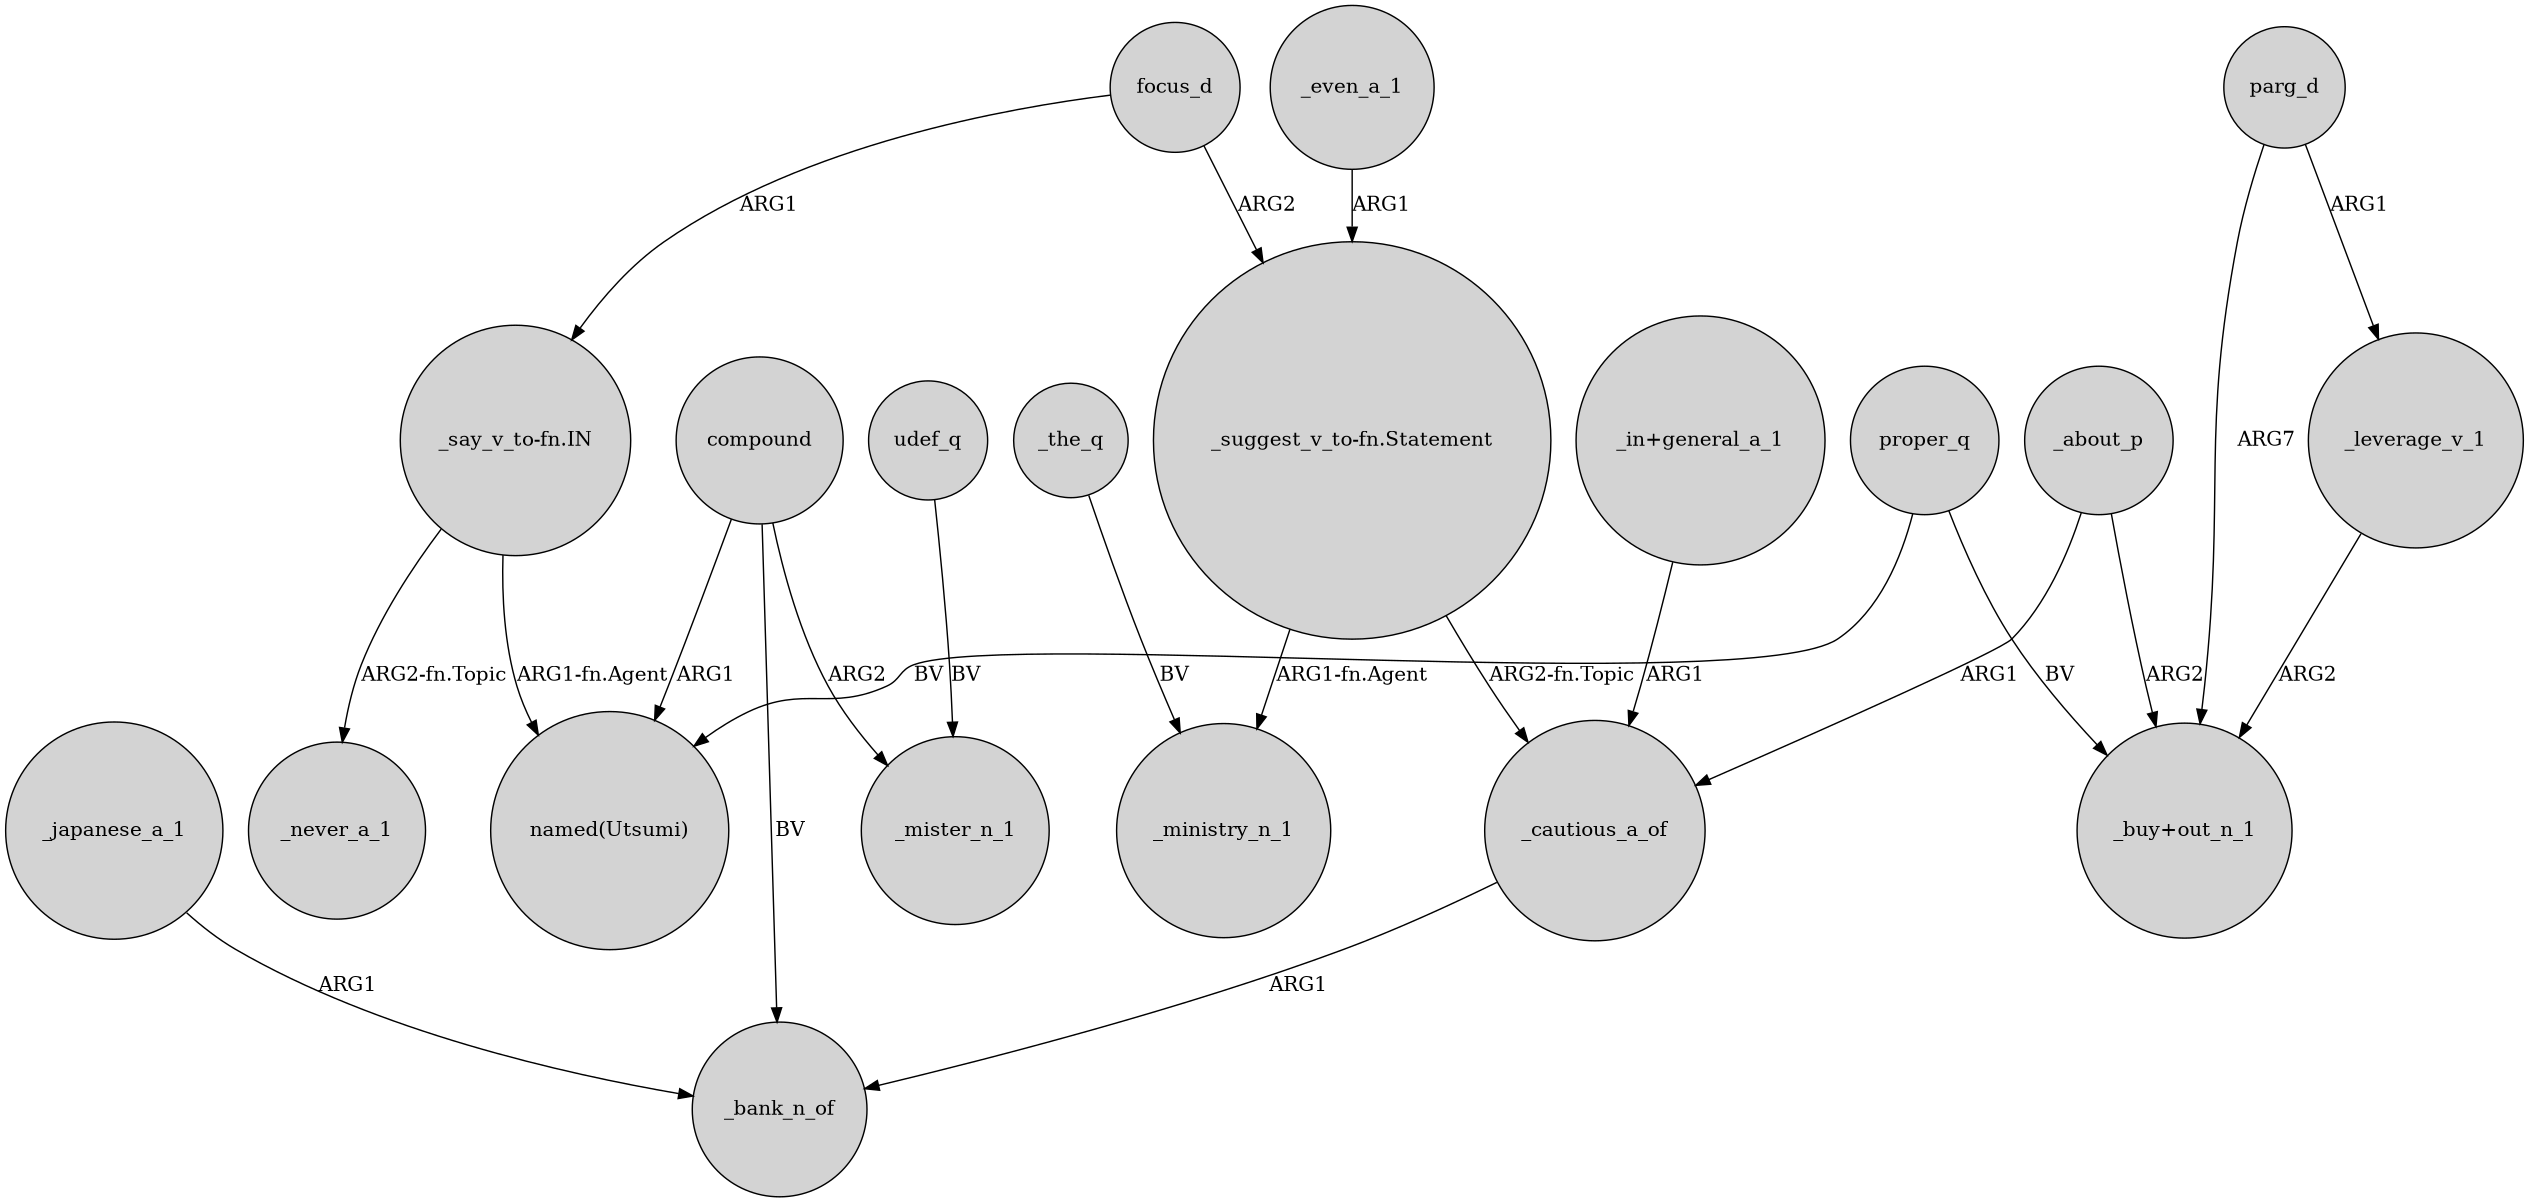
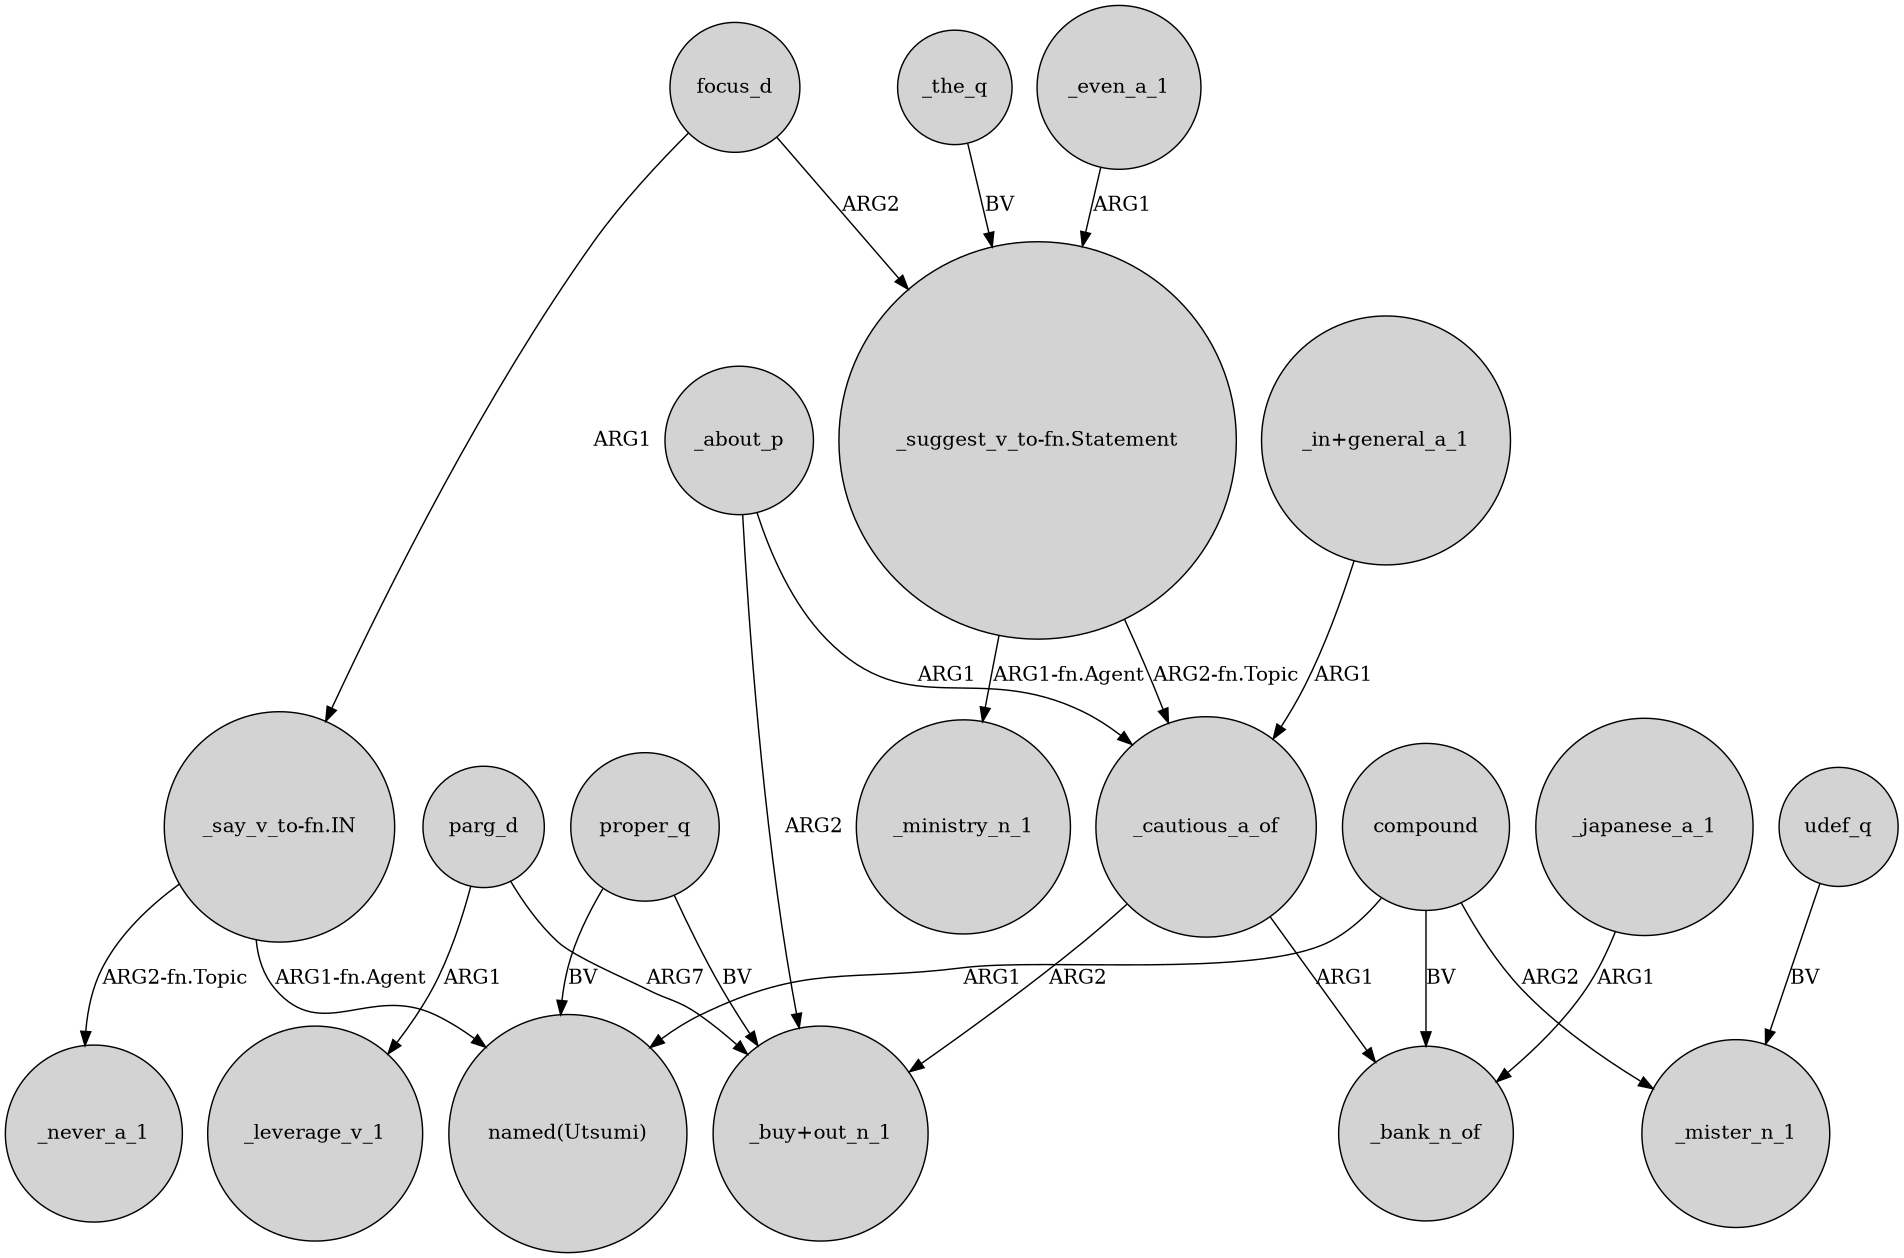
(1129, 609) -> (978, 188)
(2304, 629) -> (1026, 987)
